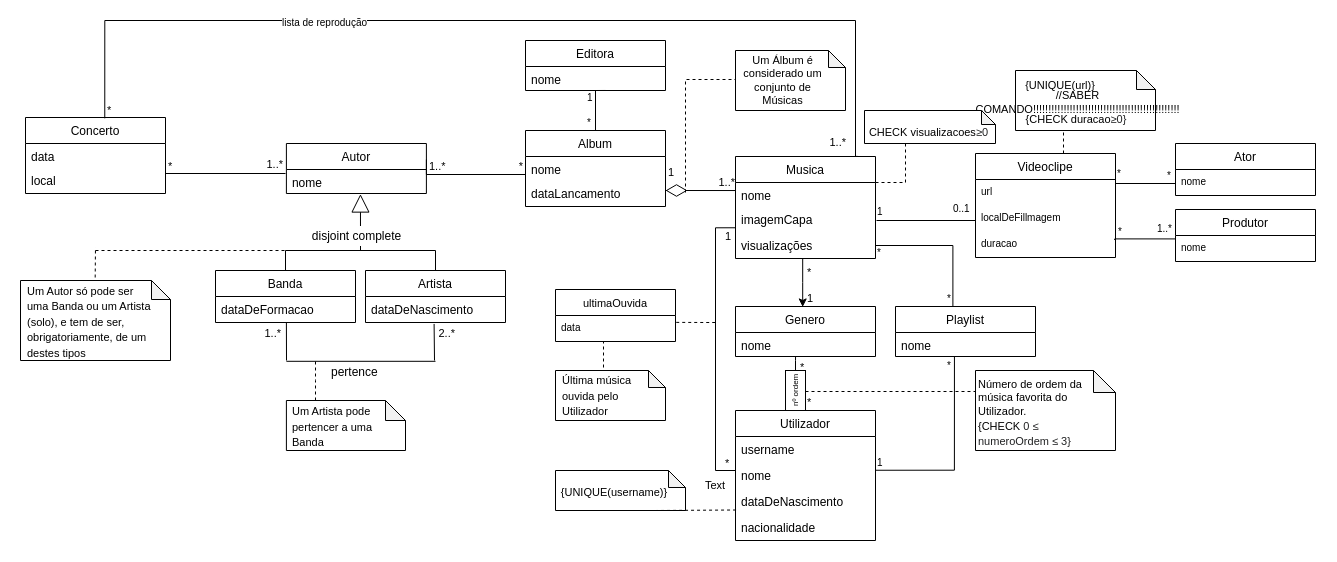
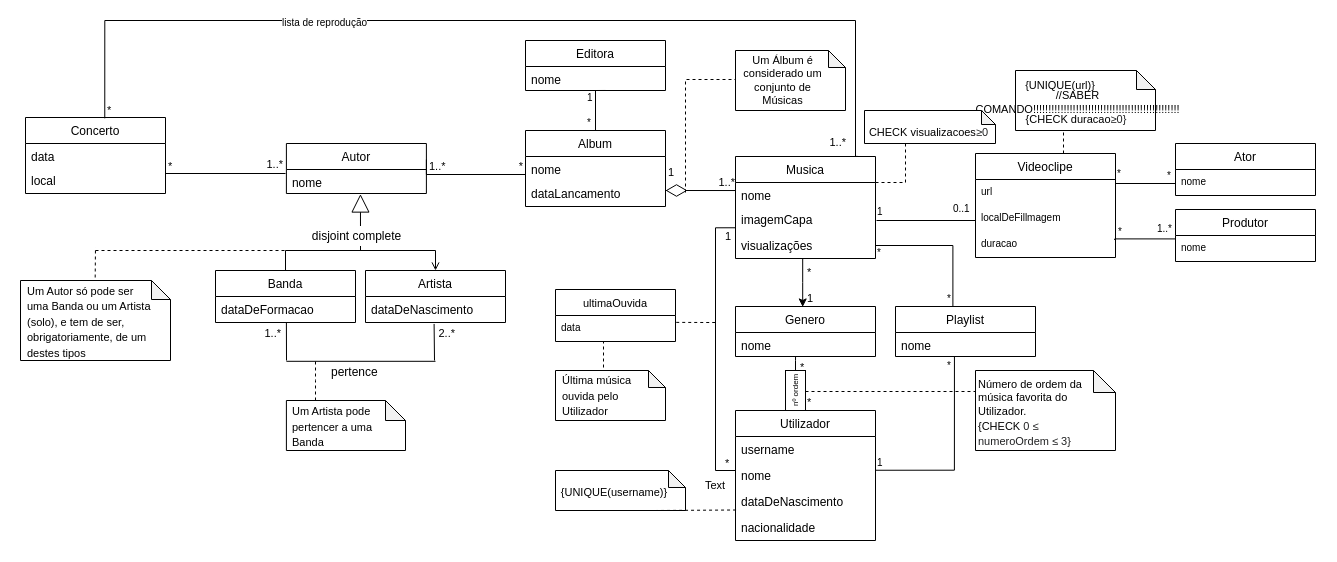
(436, 265) -> (436, 264)
